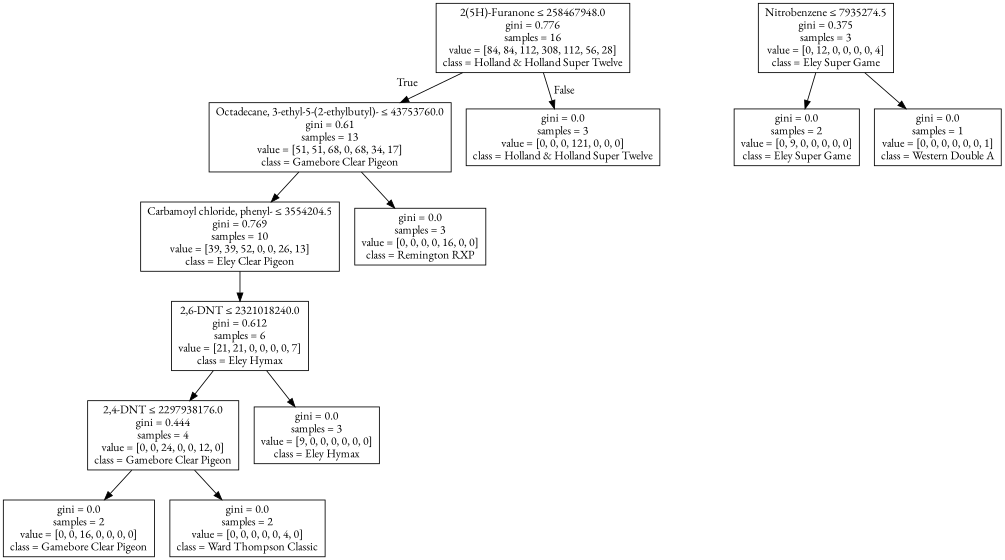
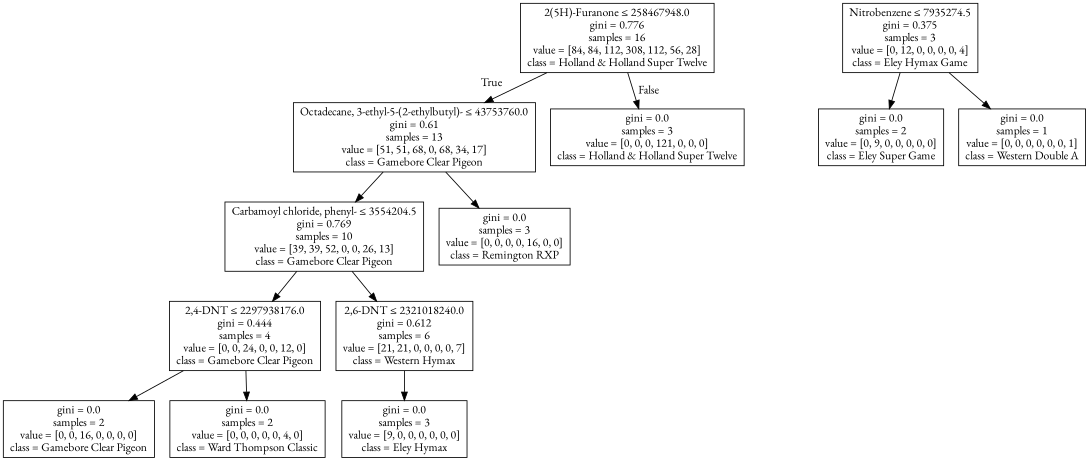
(826, 63) -> (910, 63)
(240, 261) -> (324, 261)
(240, 361) -> (404, 361)
(204, 382) -> (287, 283)
